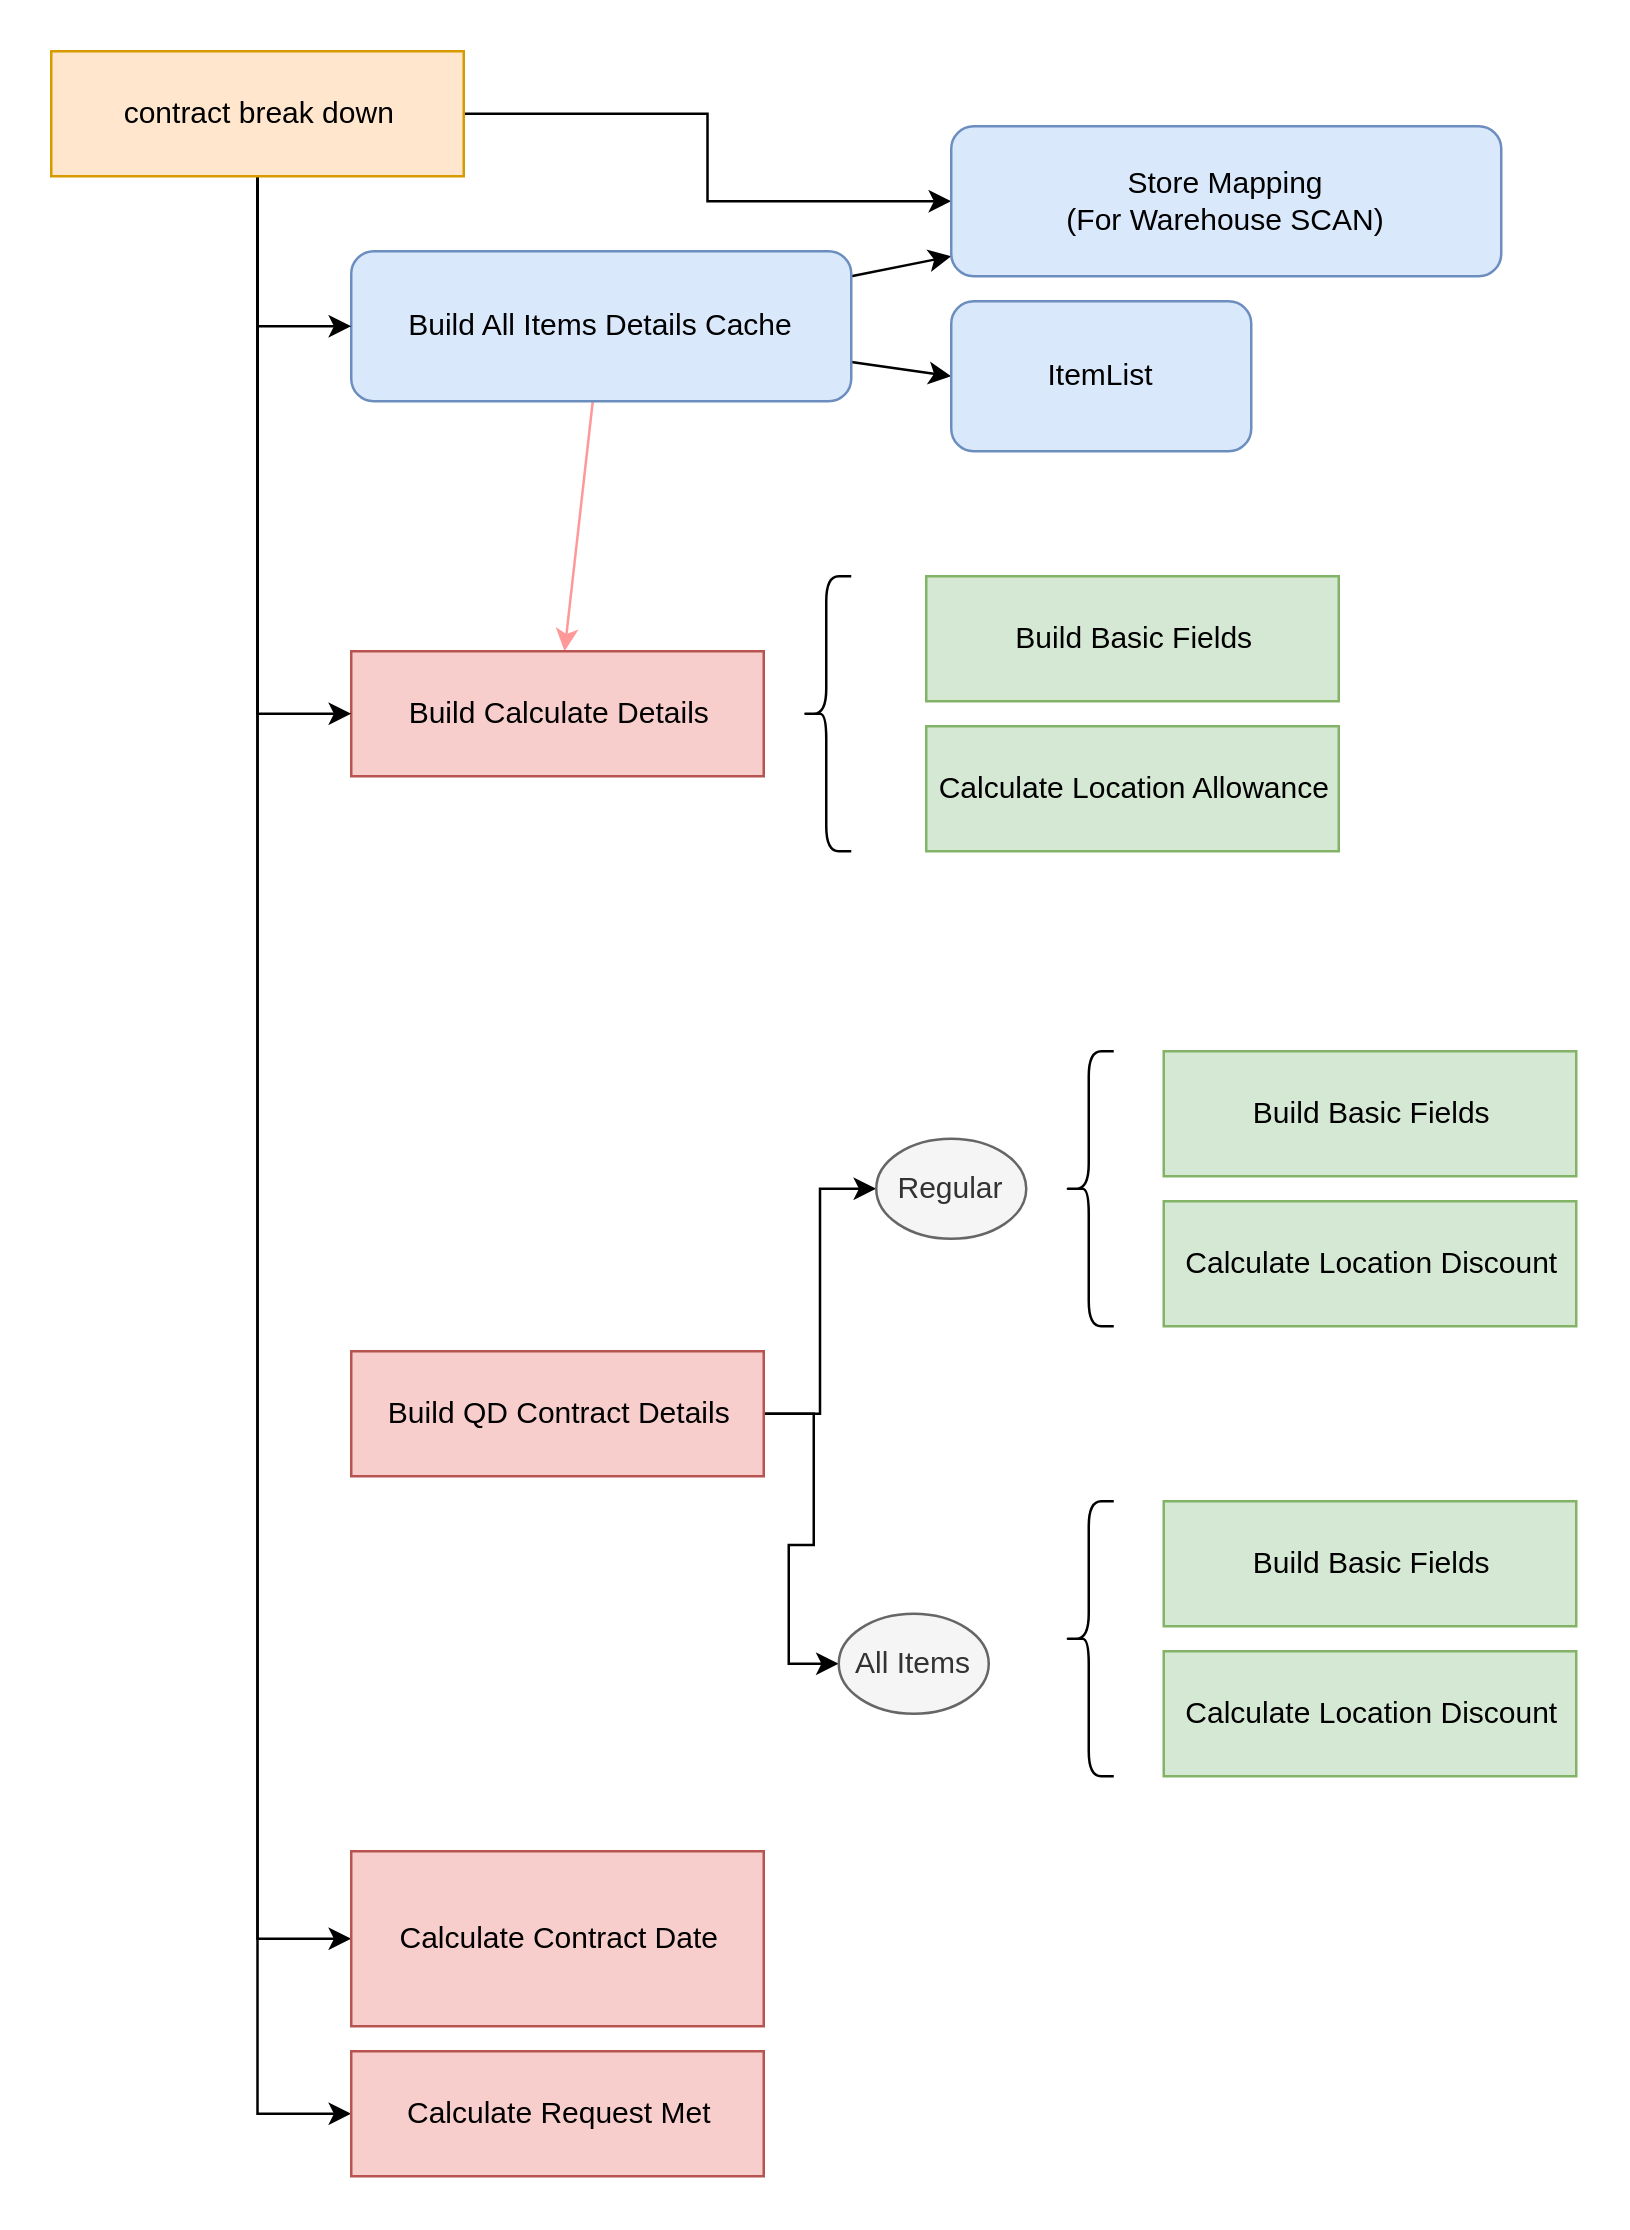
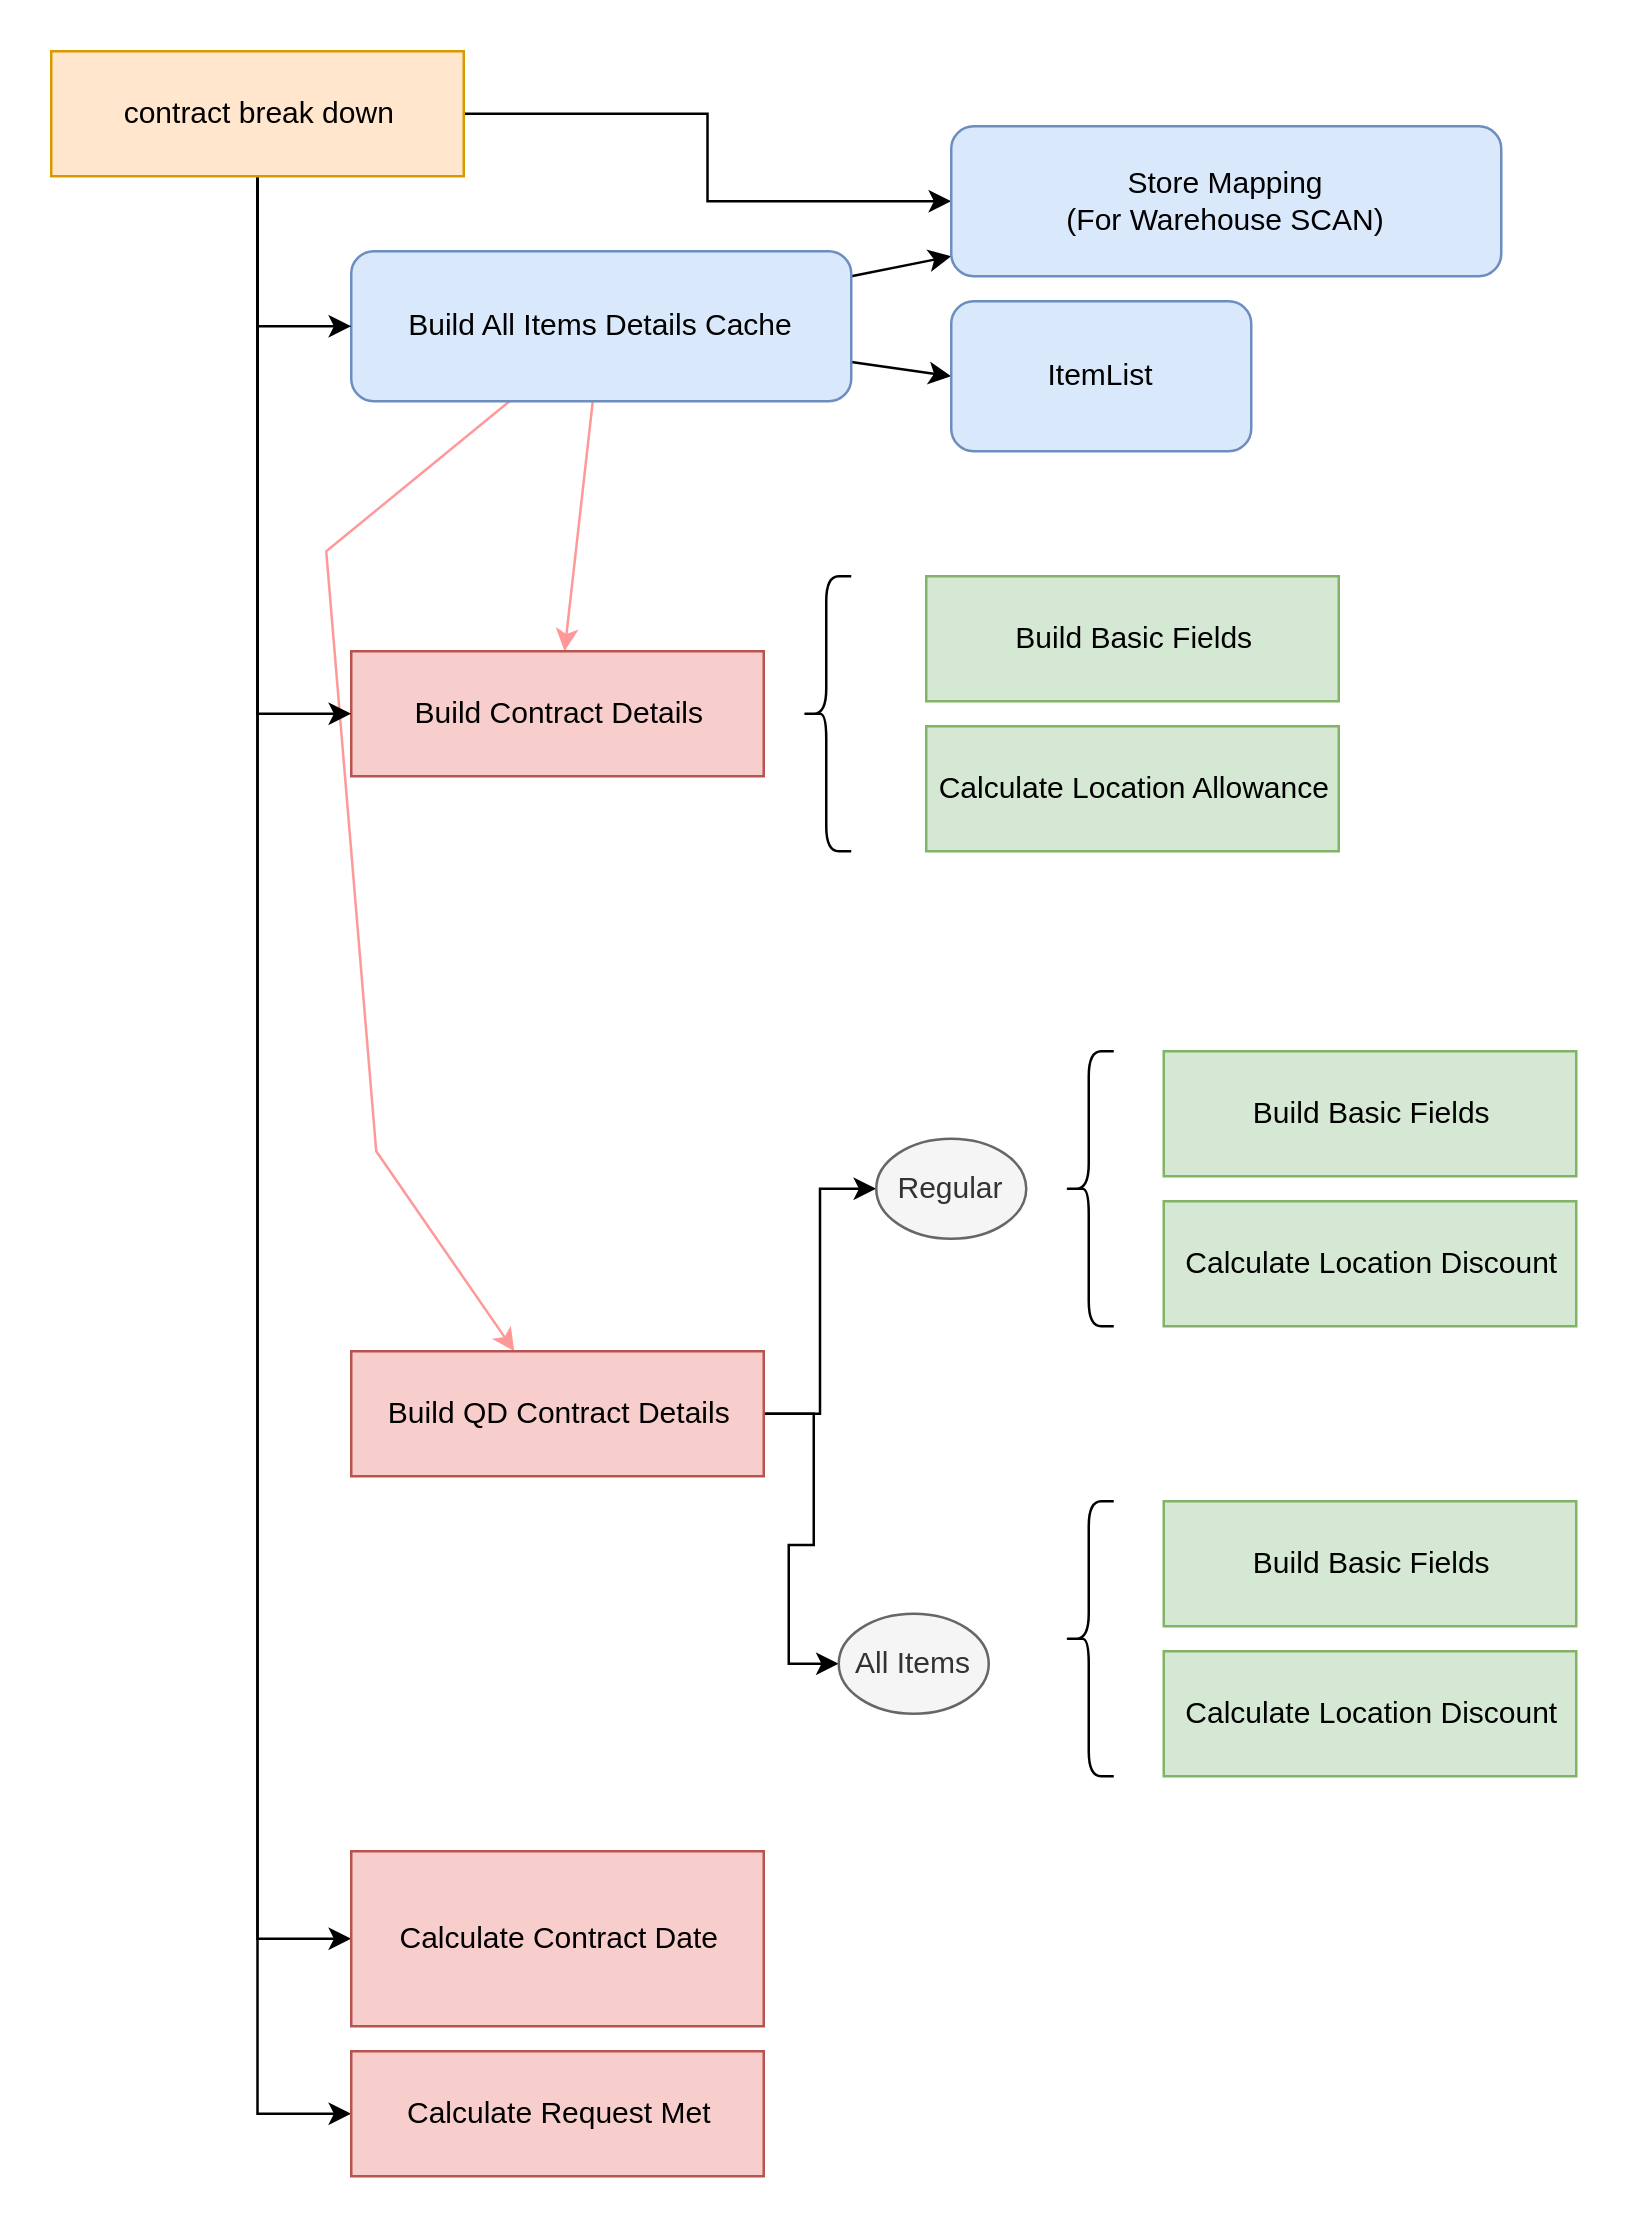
(560, 714) -> (560, 714)
none -> (368, 1047)
